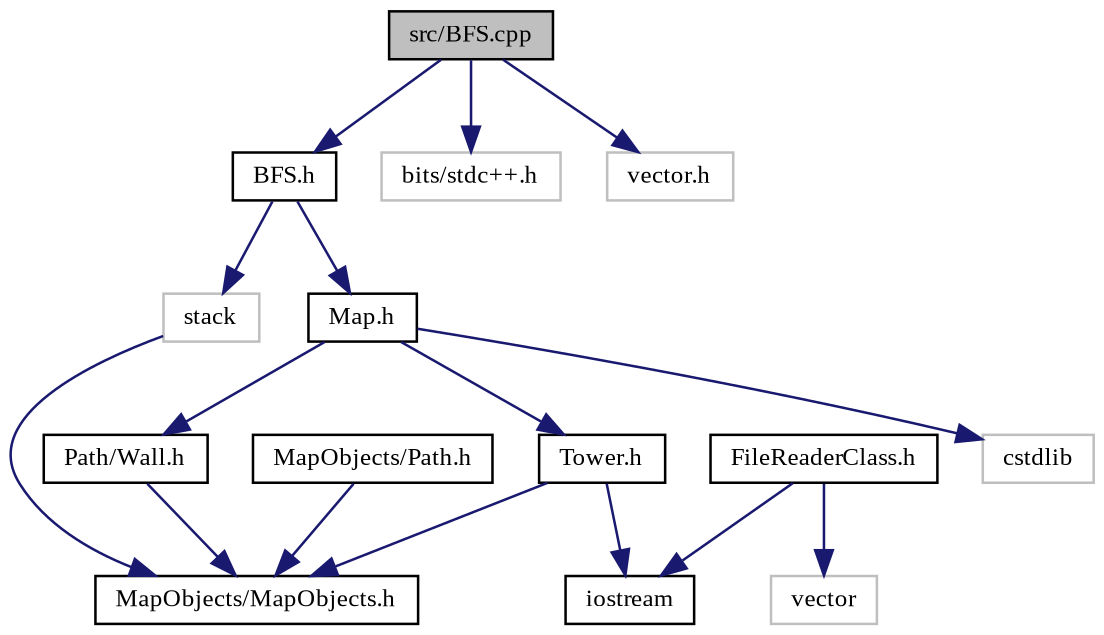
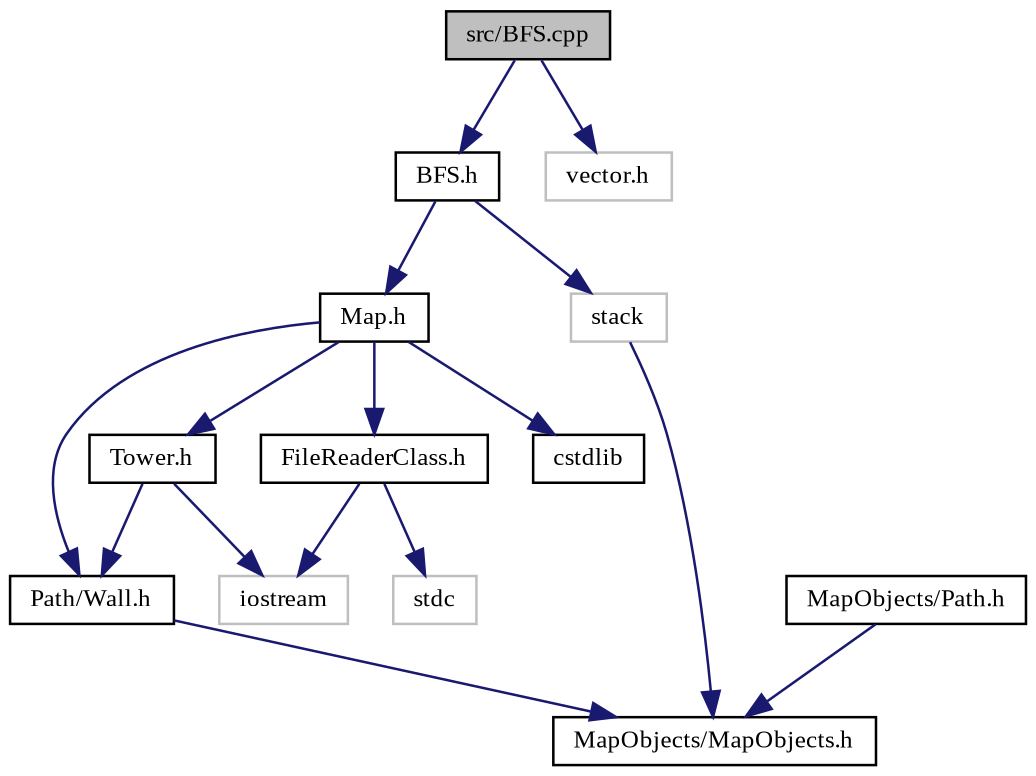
(471, 176) -> none
none -> (374, 376)
(1038, 459) -> (589, 459)
(441, 525) -> (127, 518)
(630, 600) -> (284, 600)
(824, 600) -> (435, 600)
